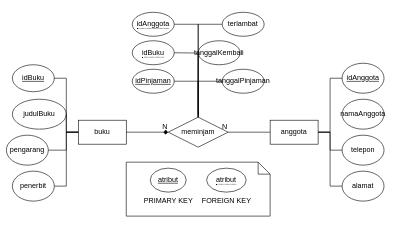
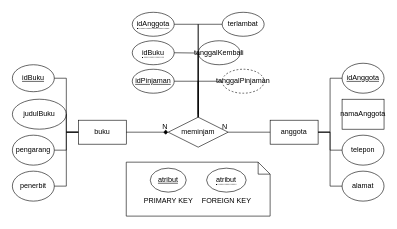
(243, 81) -> (243, 81)
(363, 114) -> (363, 114)
(27, 150) -> (33, 150)
